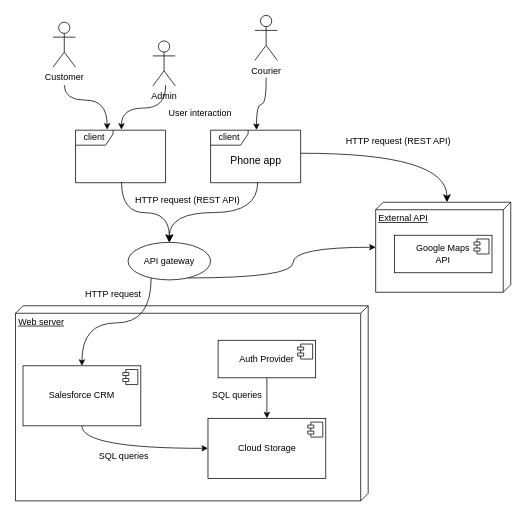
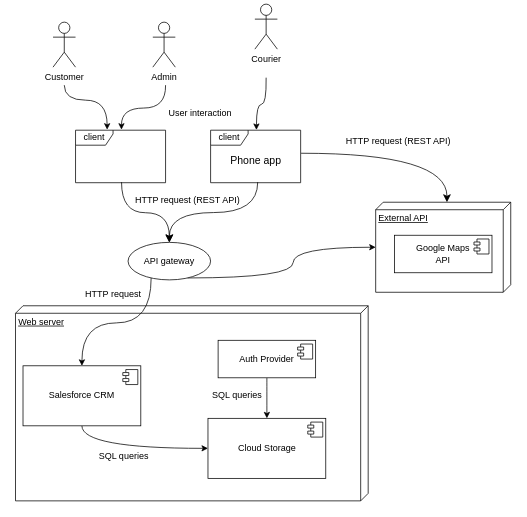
(266, 38) -> (266, 27)
(164, 63) -> (164, 45)
